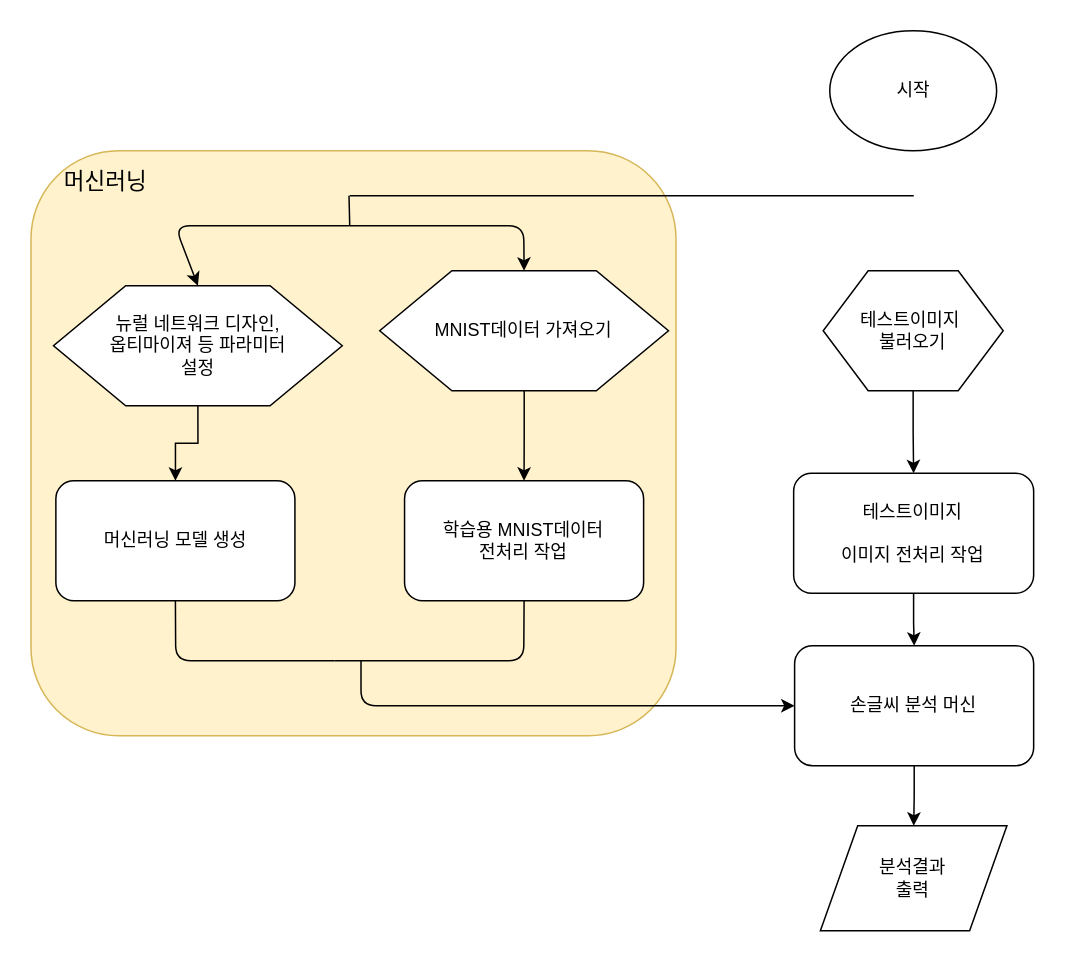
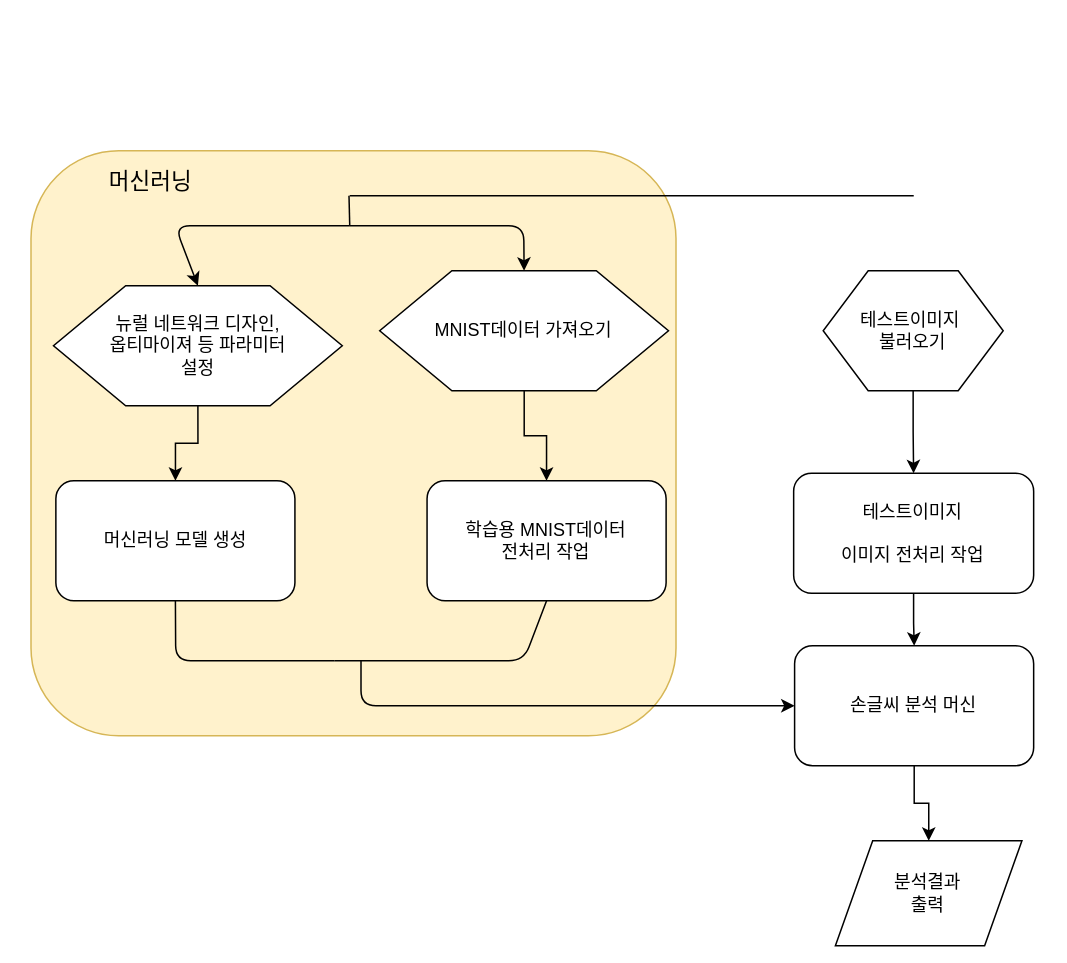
(913, 91) -> none
(106, 181) -> (151, 181)
(524, 541) -> (546, 541)
(913, 878) -> (928, 893)
